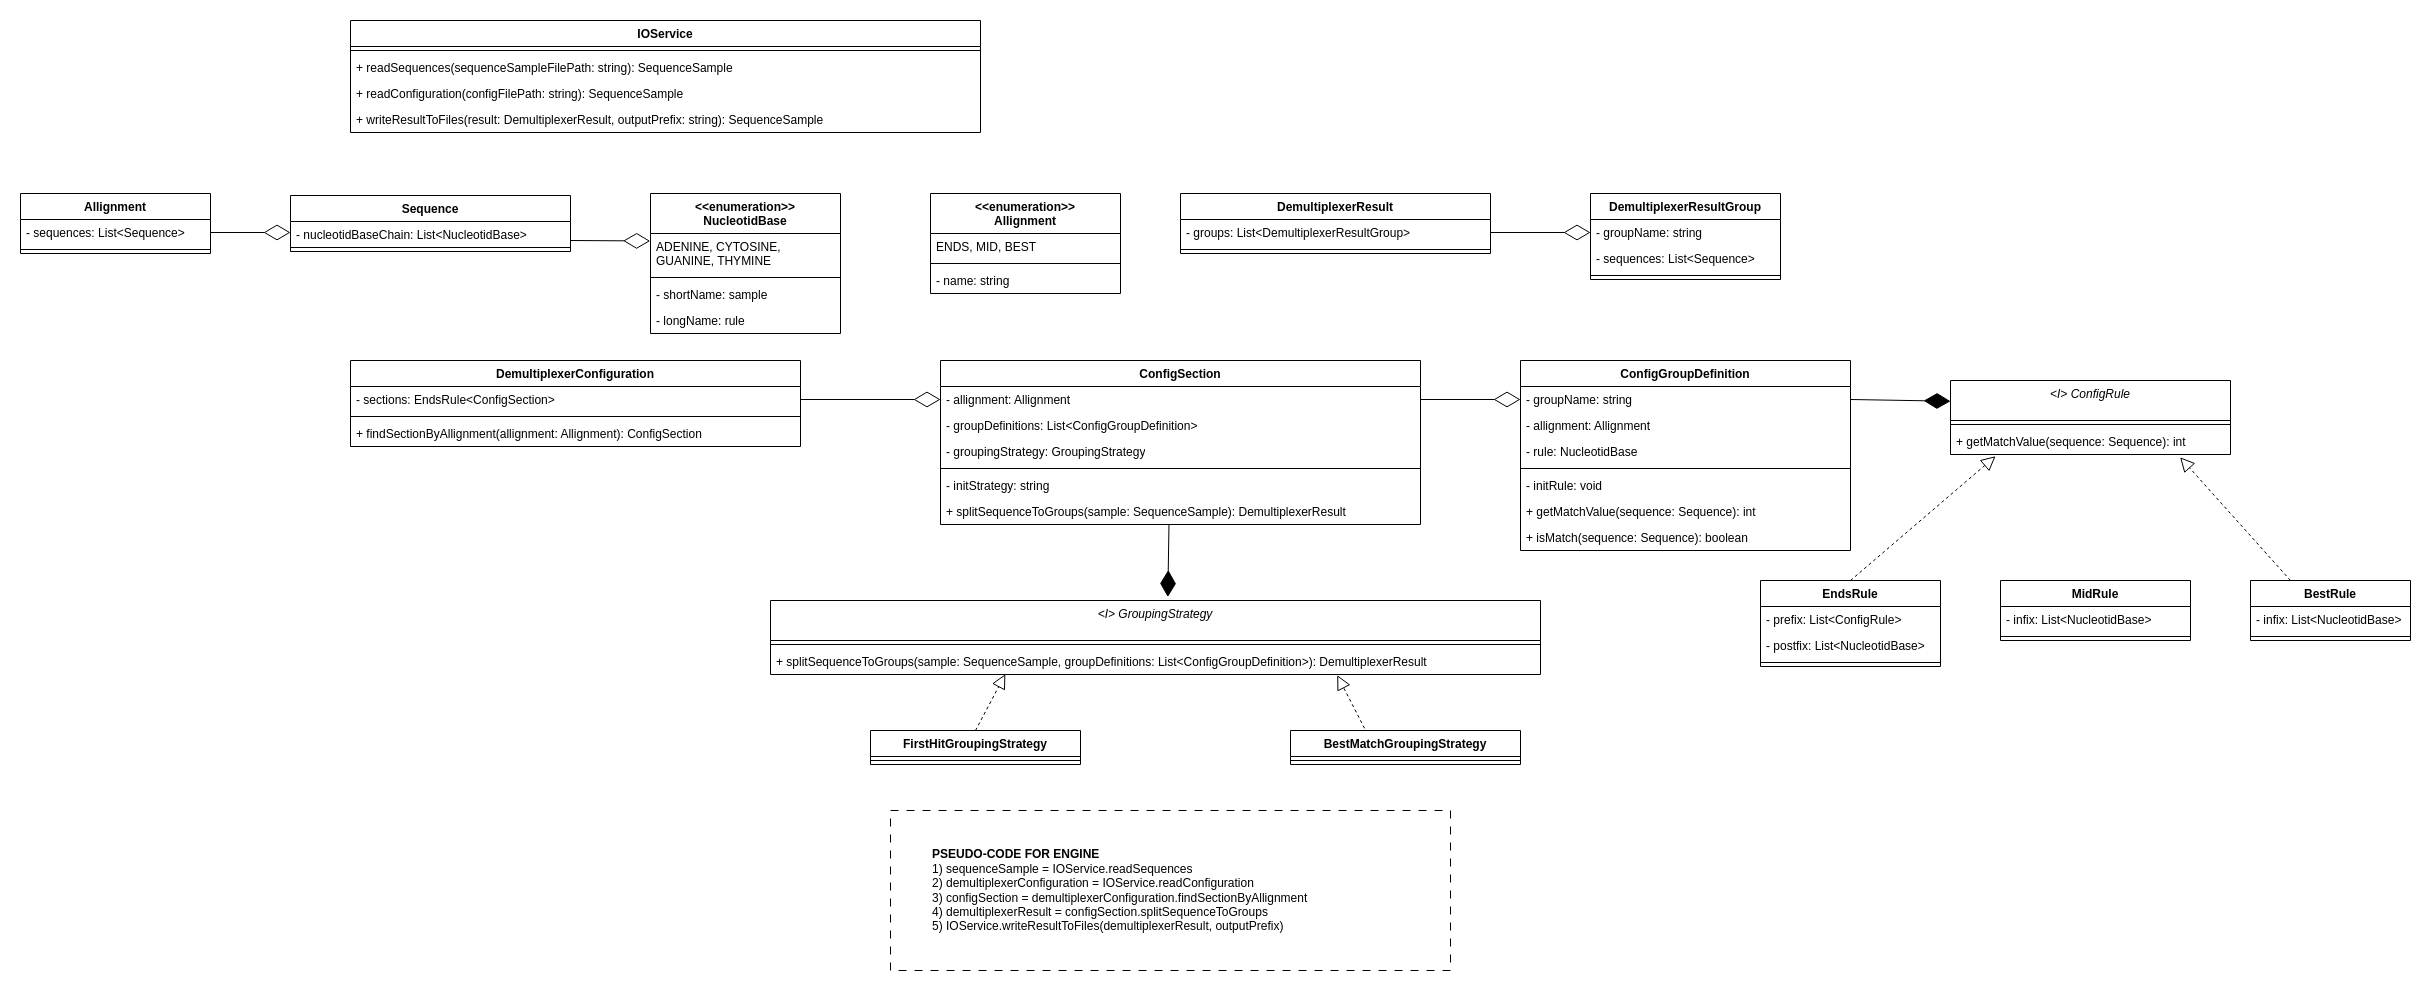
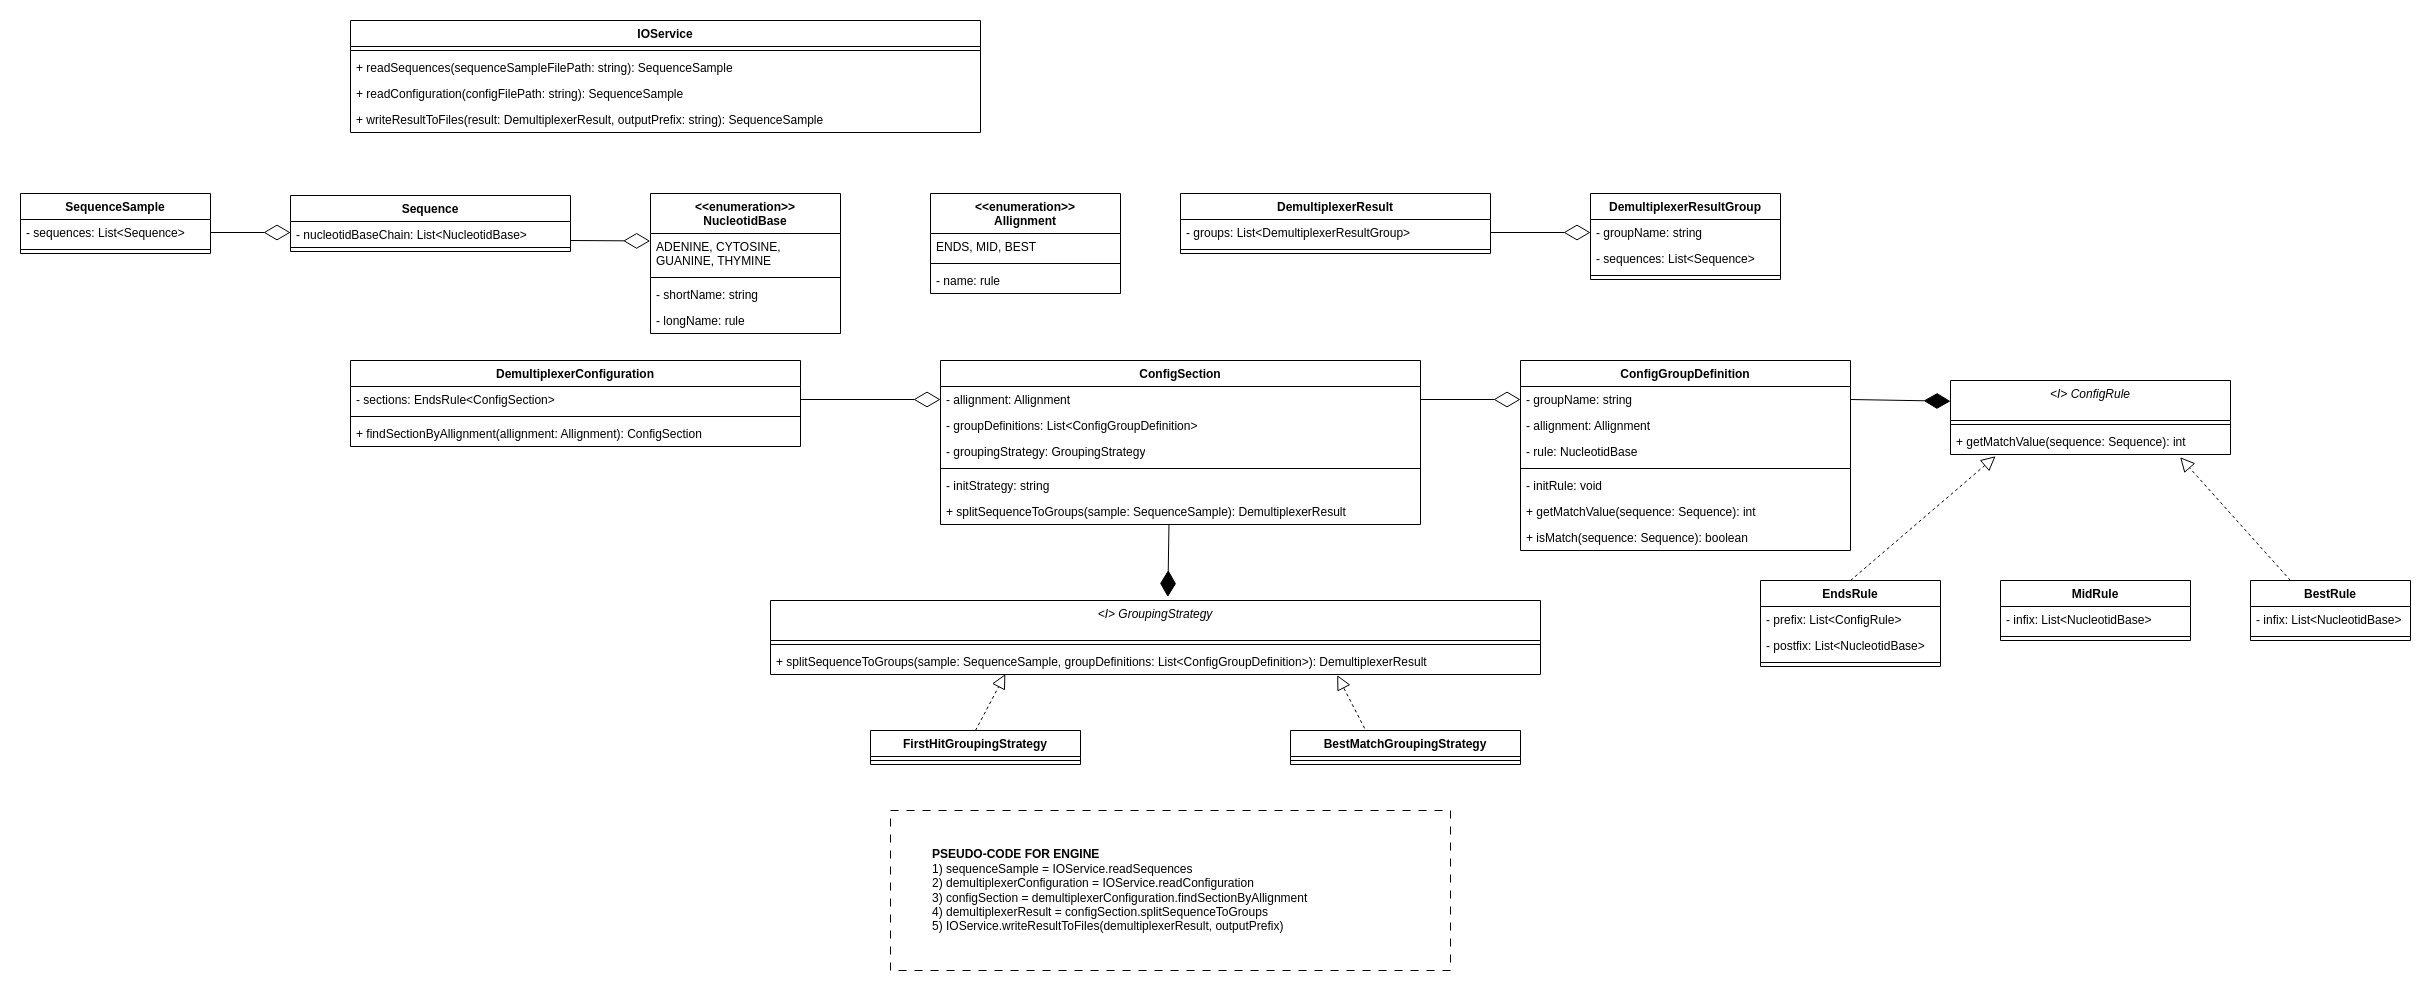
(116, 208) -> (116, 208)
(977, 282) -> (971, 282)
(714, 296) -> (714, 296)
